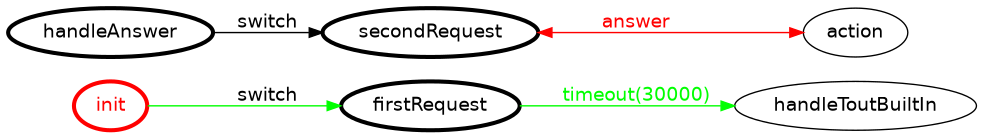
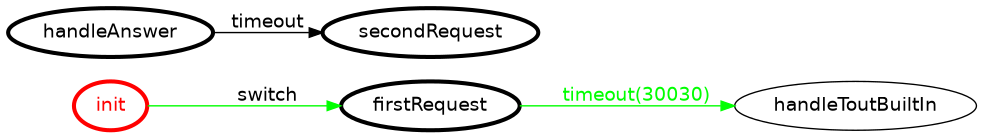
(268, 22) -> (268, 22)
(856, 33) -> none
(636, 96) -> (636, 96)
